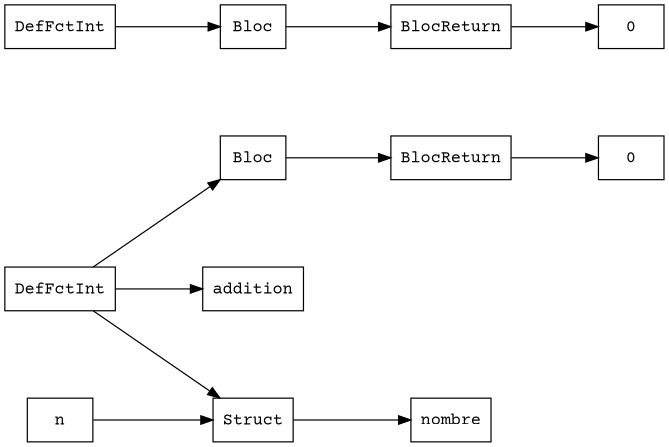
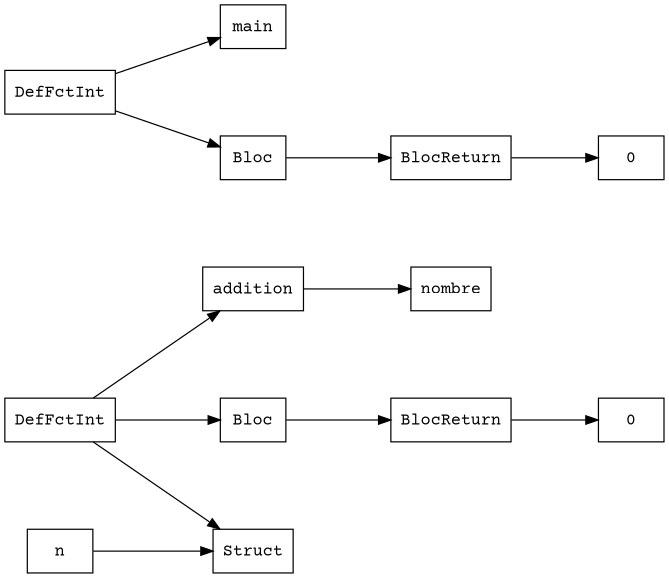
none -> (253, 27)
(346, 420) -> (351, 289)
